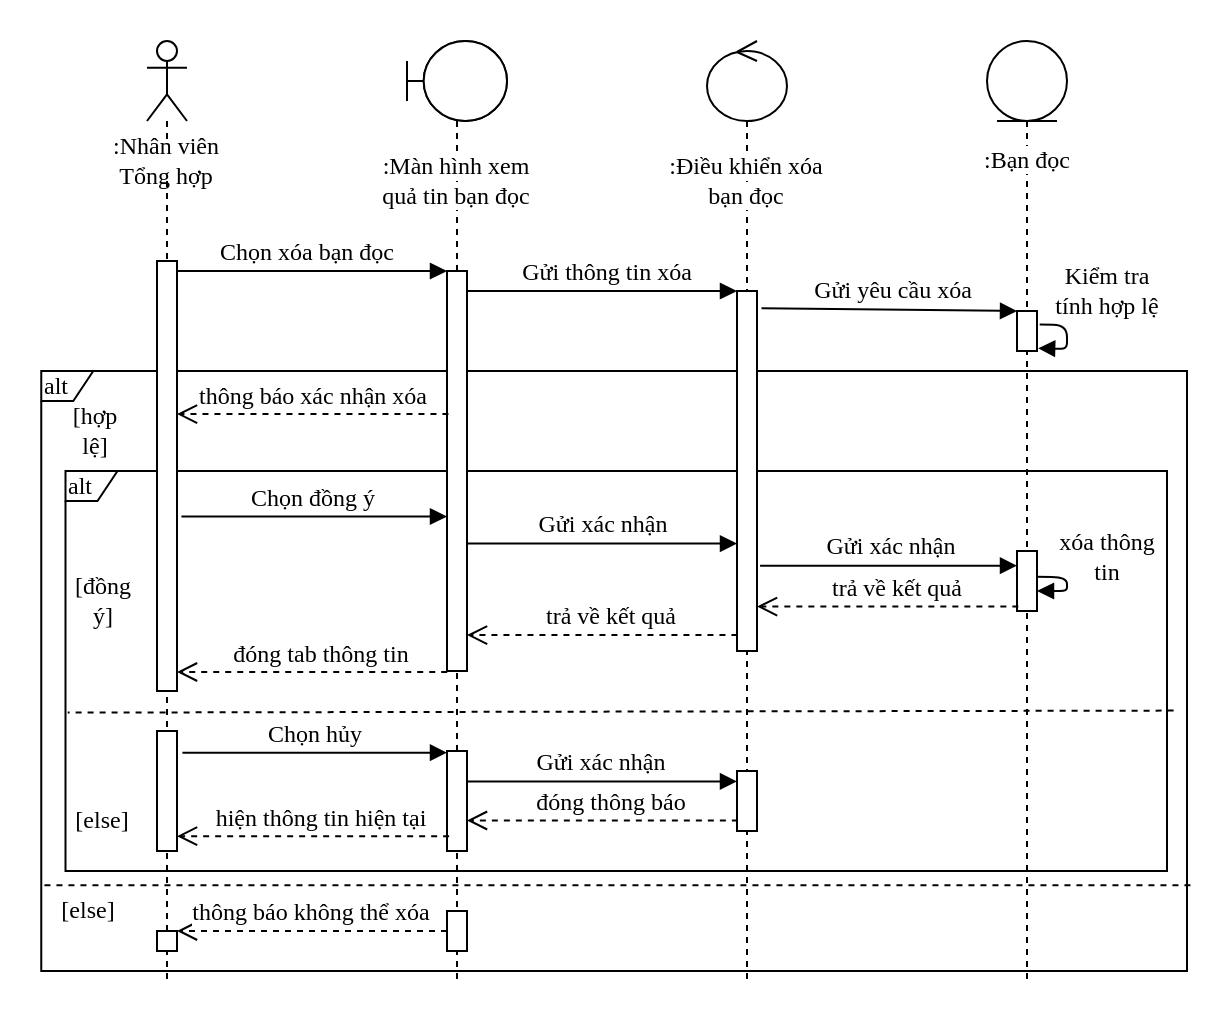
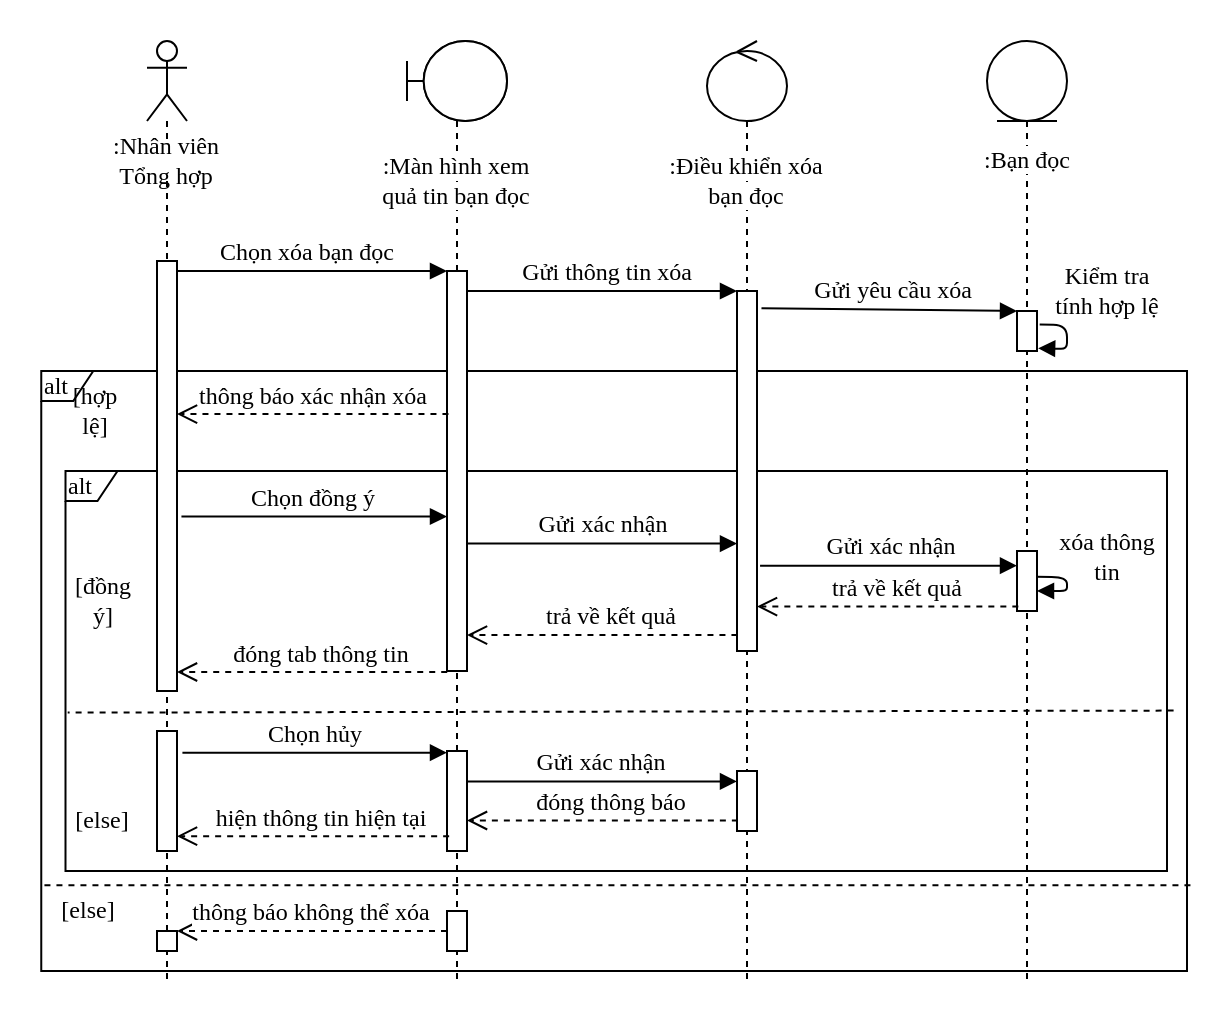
(96, 431) -> (96, 411)
